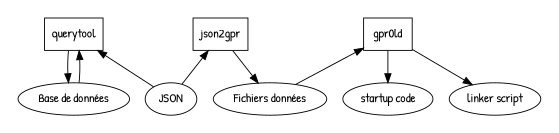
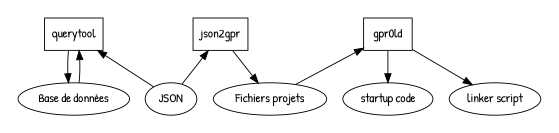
(270, 99) -> (270, 99)
